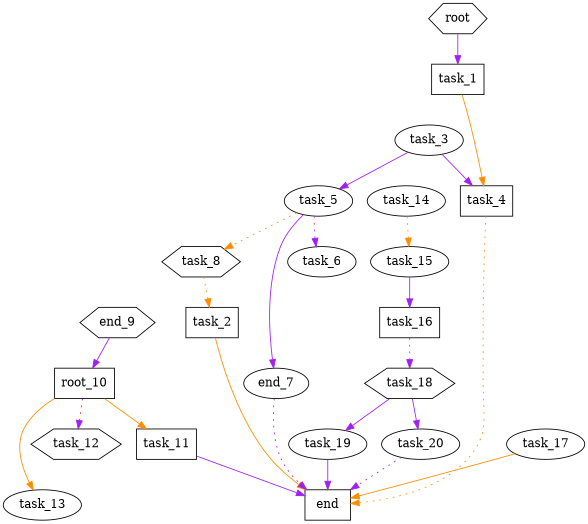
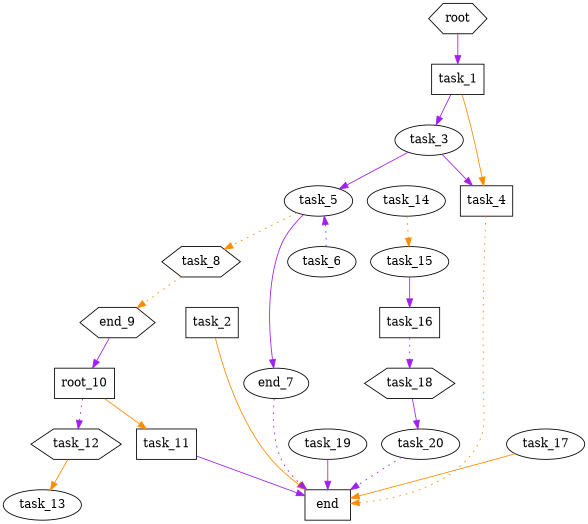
none -> (445, 106)
(314, 227) -> (326, 235)
(206, 288) -> (163, 290)
(371, 412) -> none
(22, 435) -> (61, 471)
